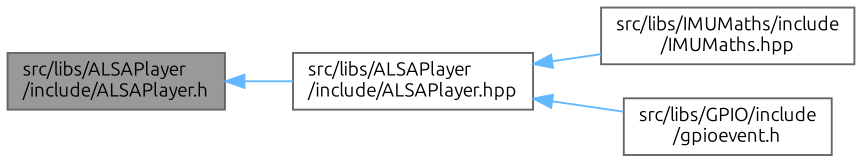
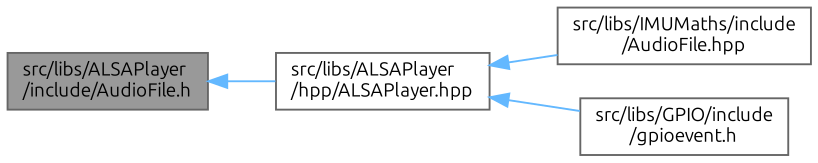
(728, 36) -> (684, 36)
(116, 81) -> (108, 81)
(413, 81) -> (383, 81)
